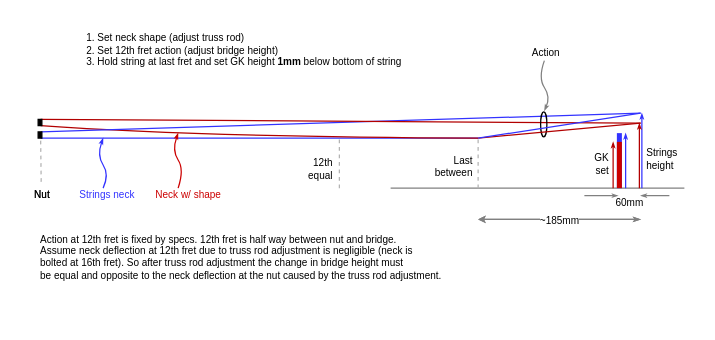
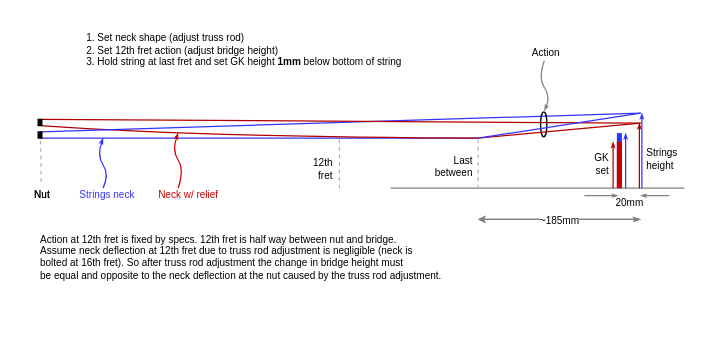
(320, 169) -> (322, 169)
(189, 194) -> (189, 194)
(630, 203) -> (630, 203)
